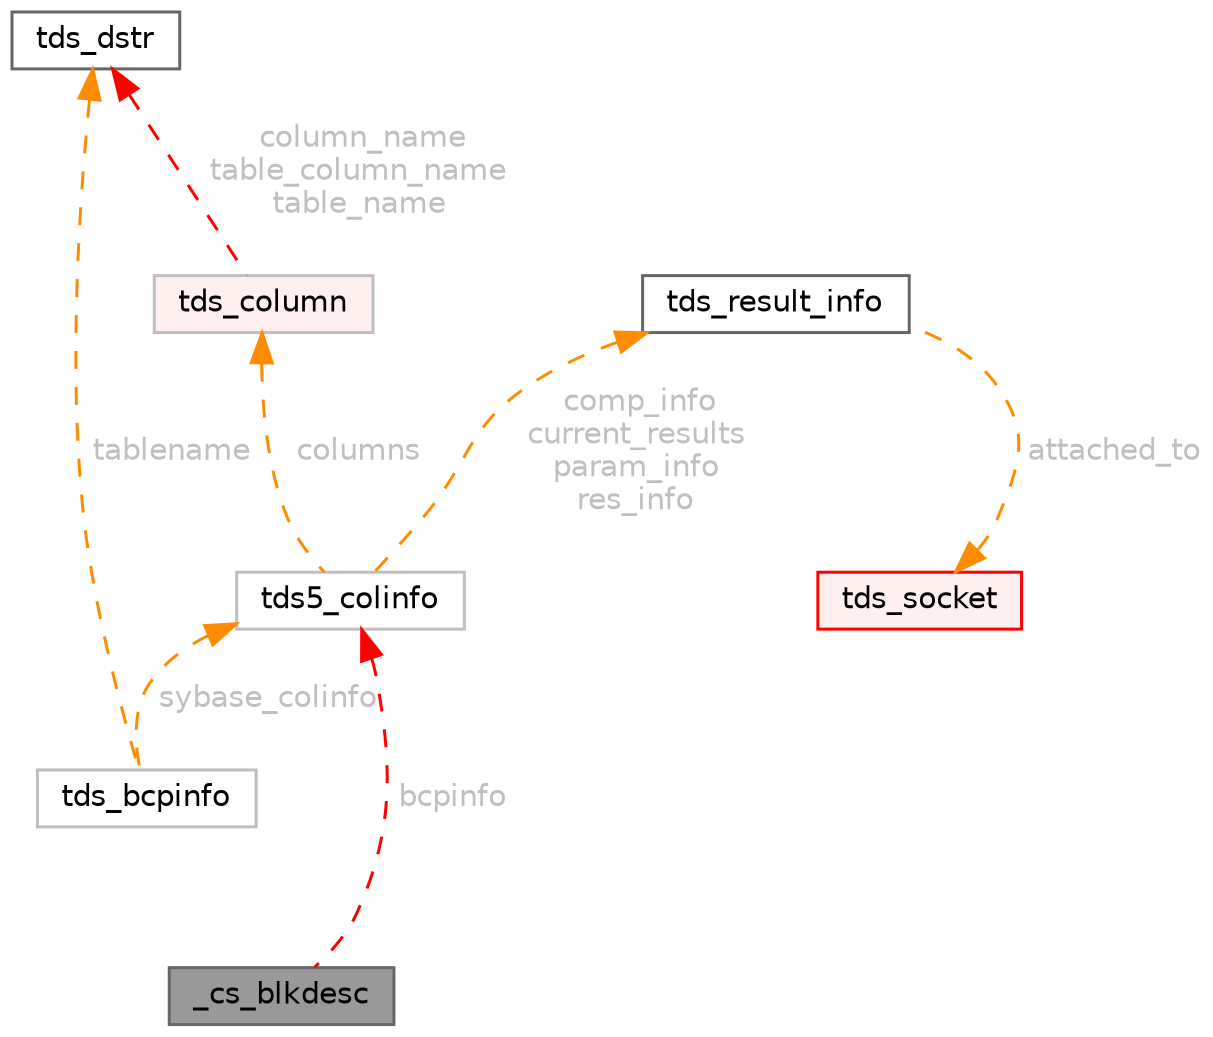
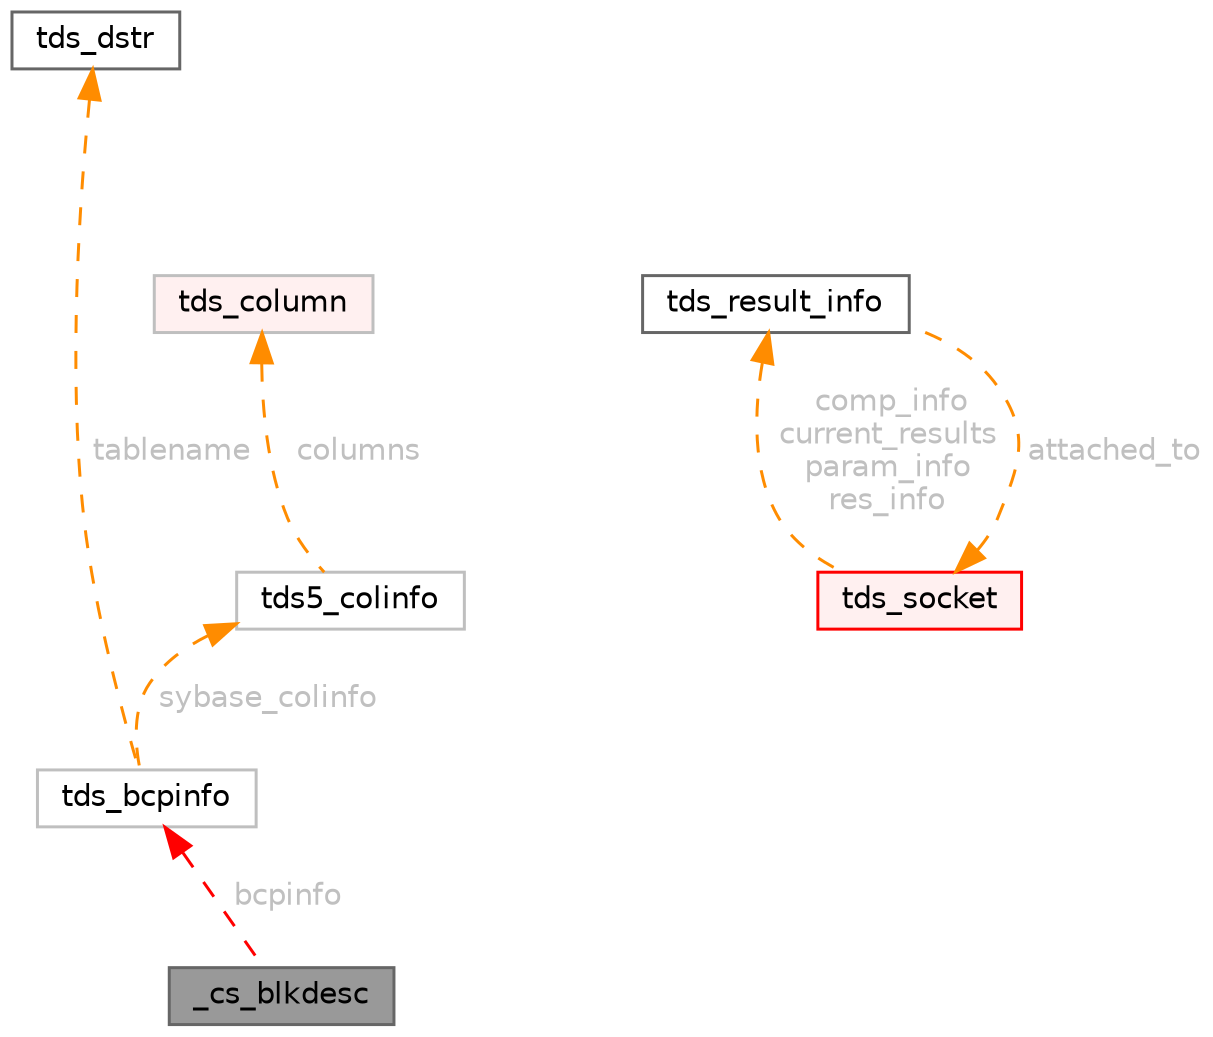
(188, 185) -> none
(478, 435) -> (765, 484)
(384, 822) -> (223, 910)
